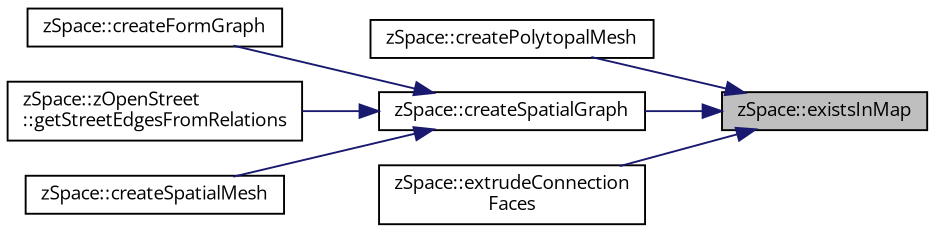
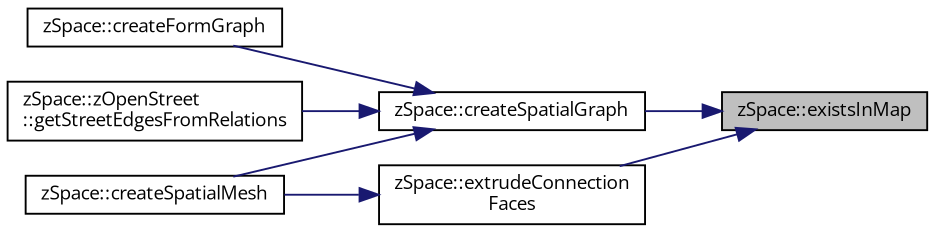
(512, 39) -> none
none -> (322, 195)
